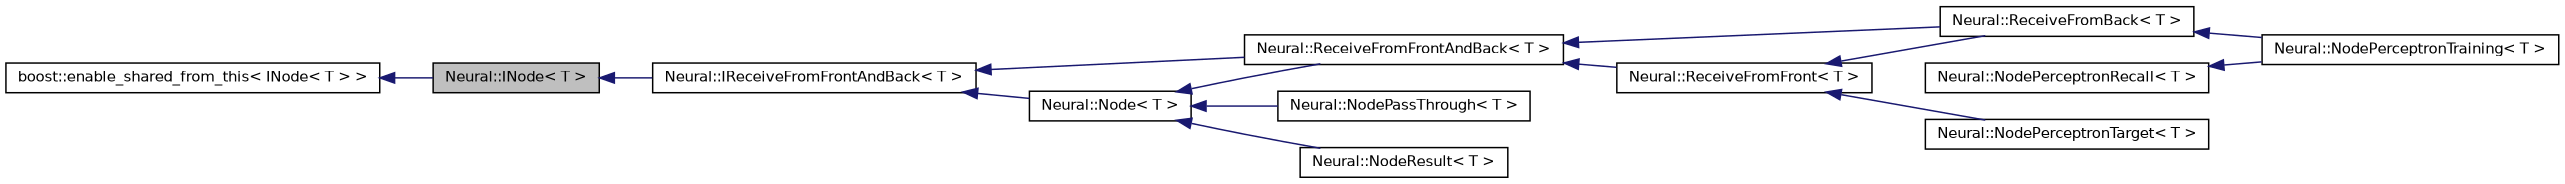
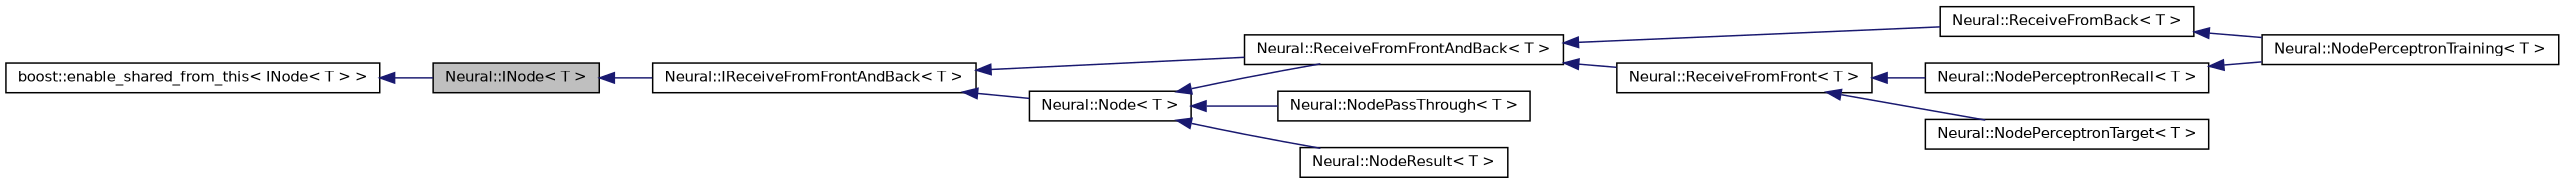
(1913, 48) -> (1906, 78)
